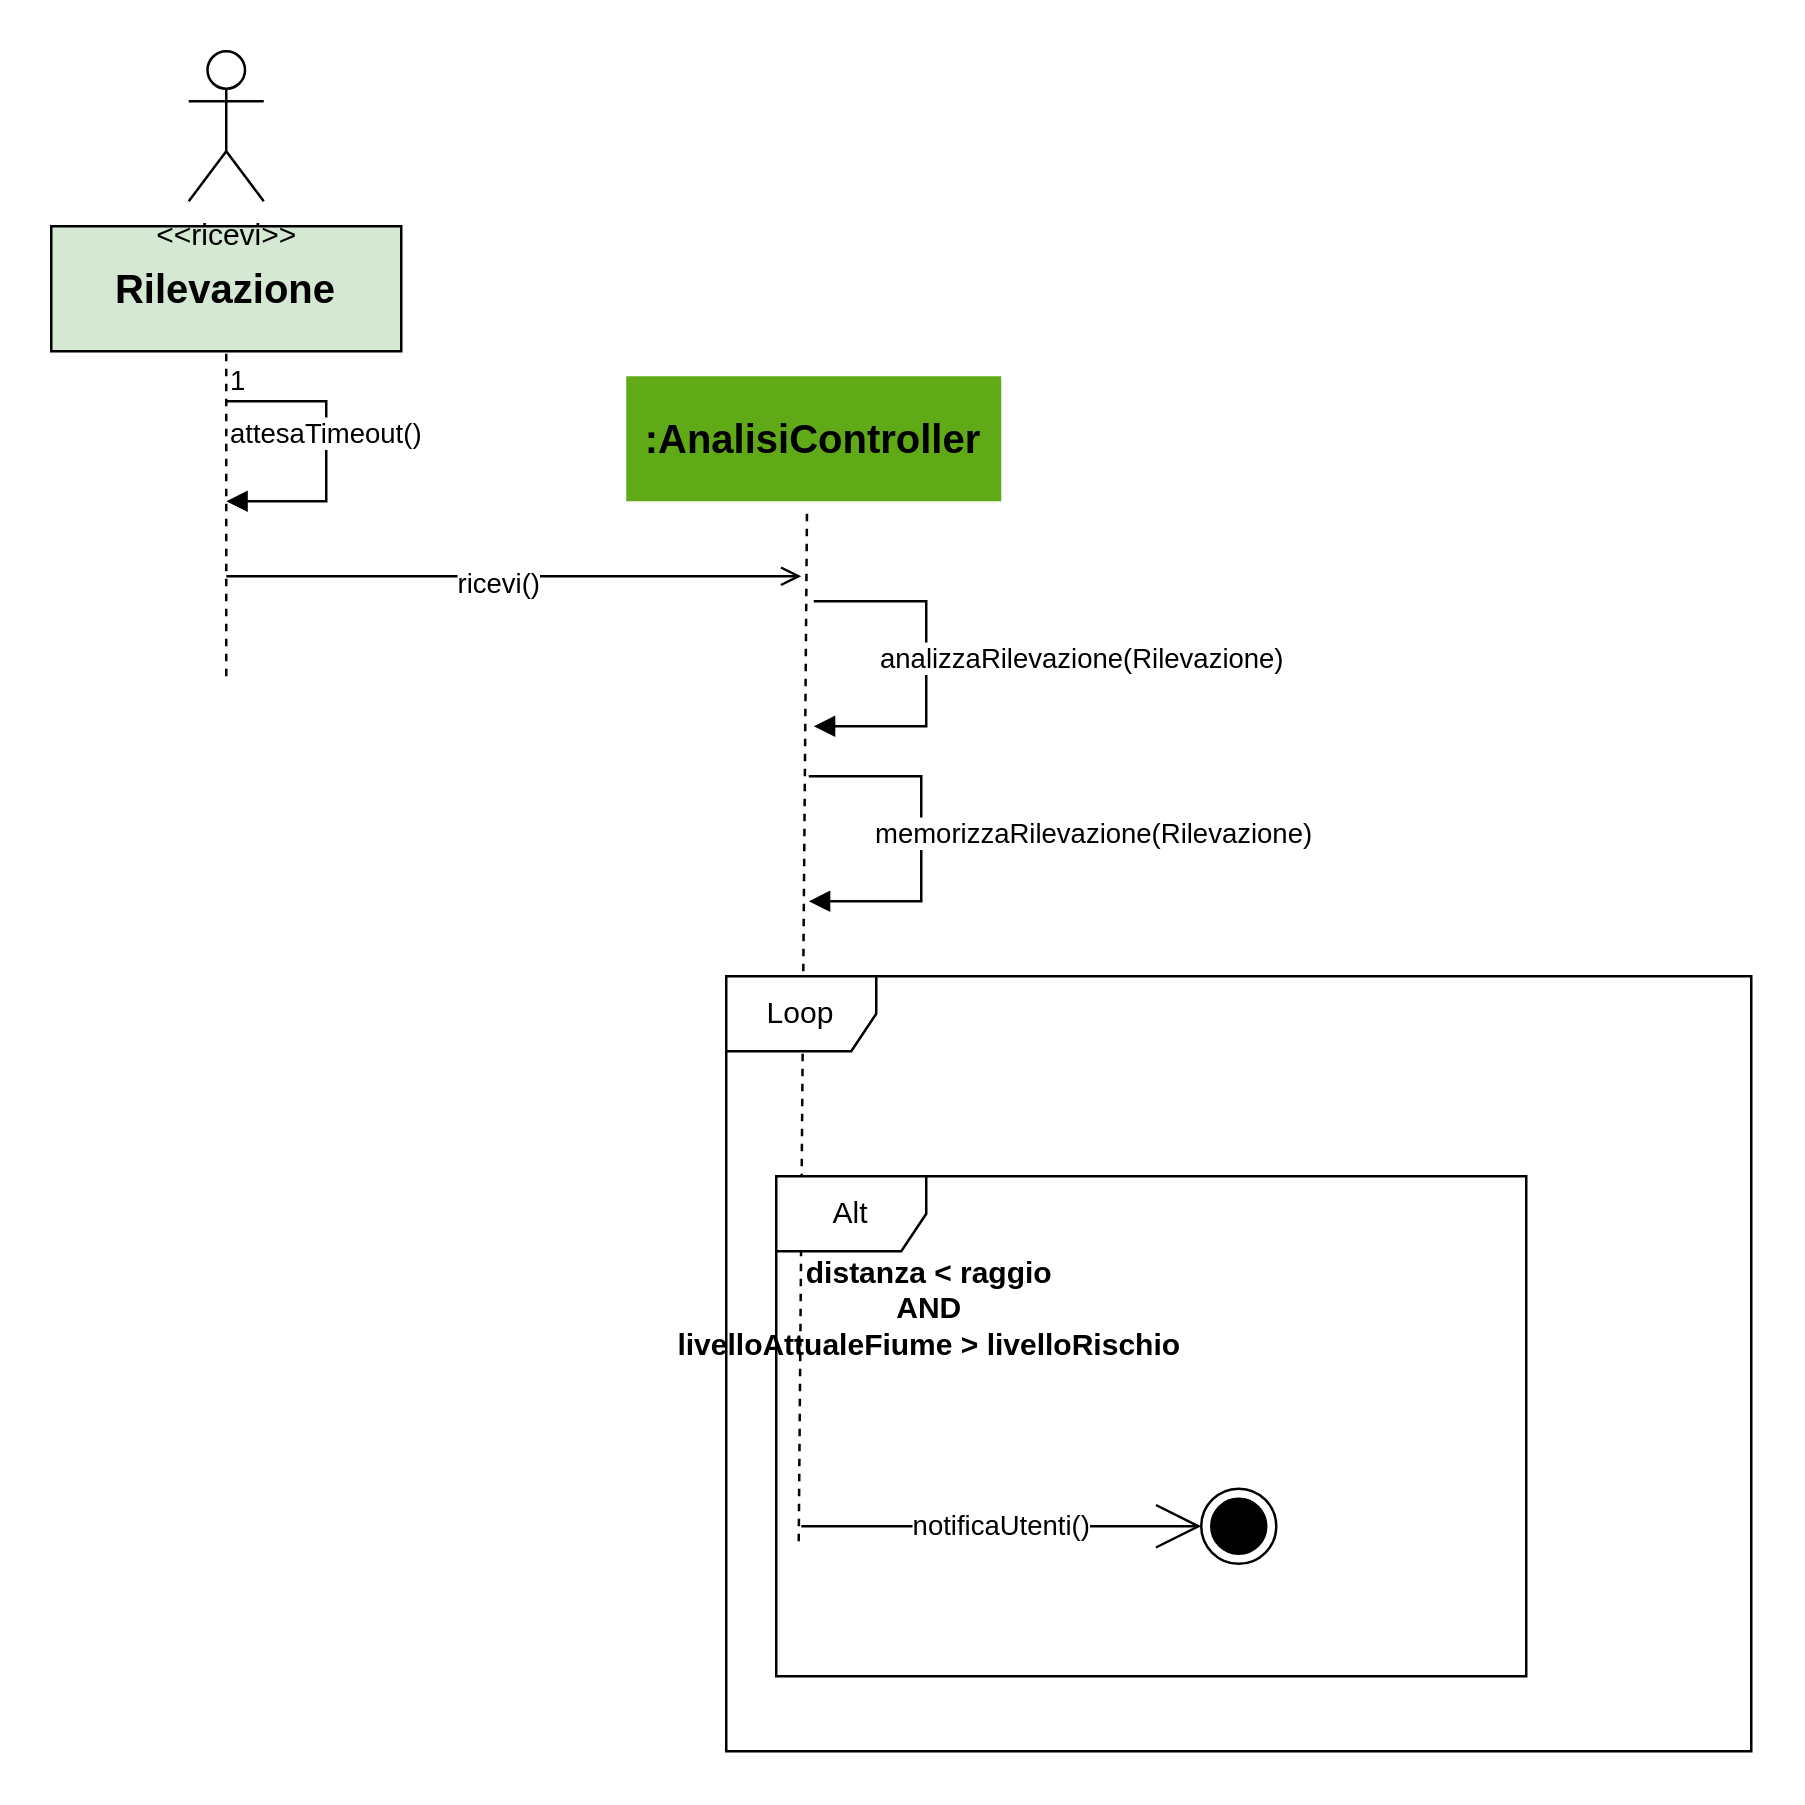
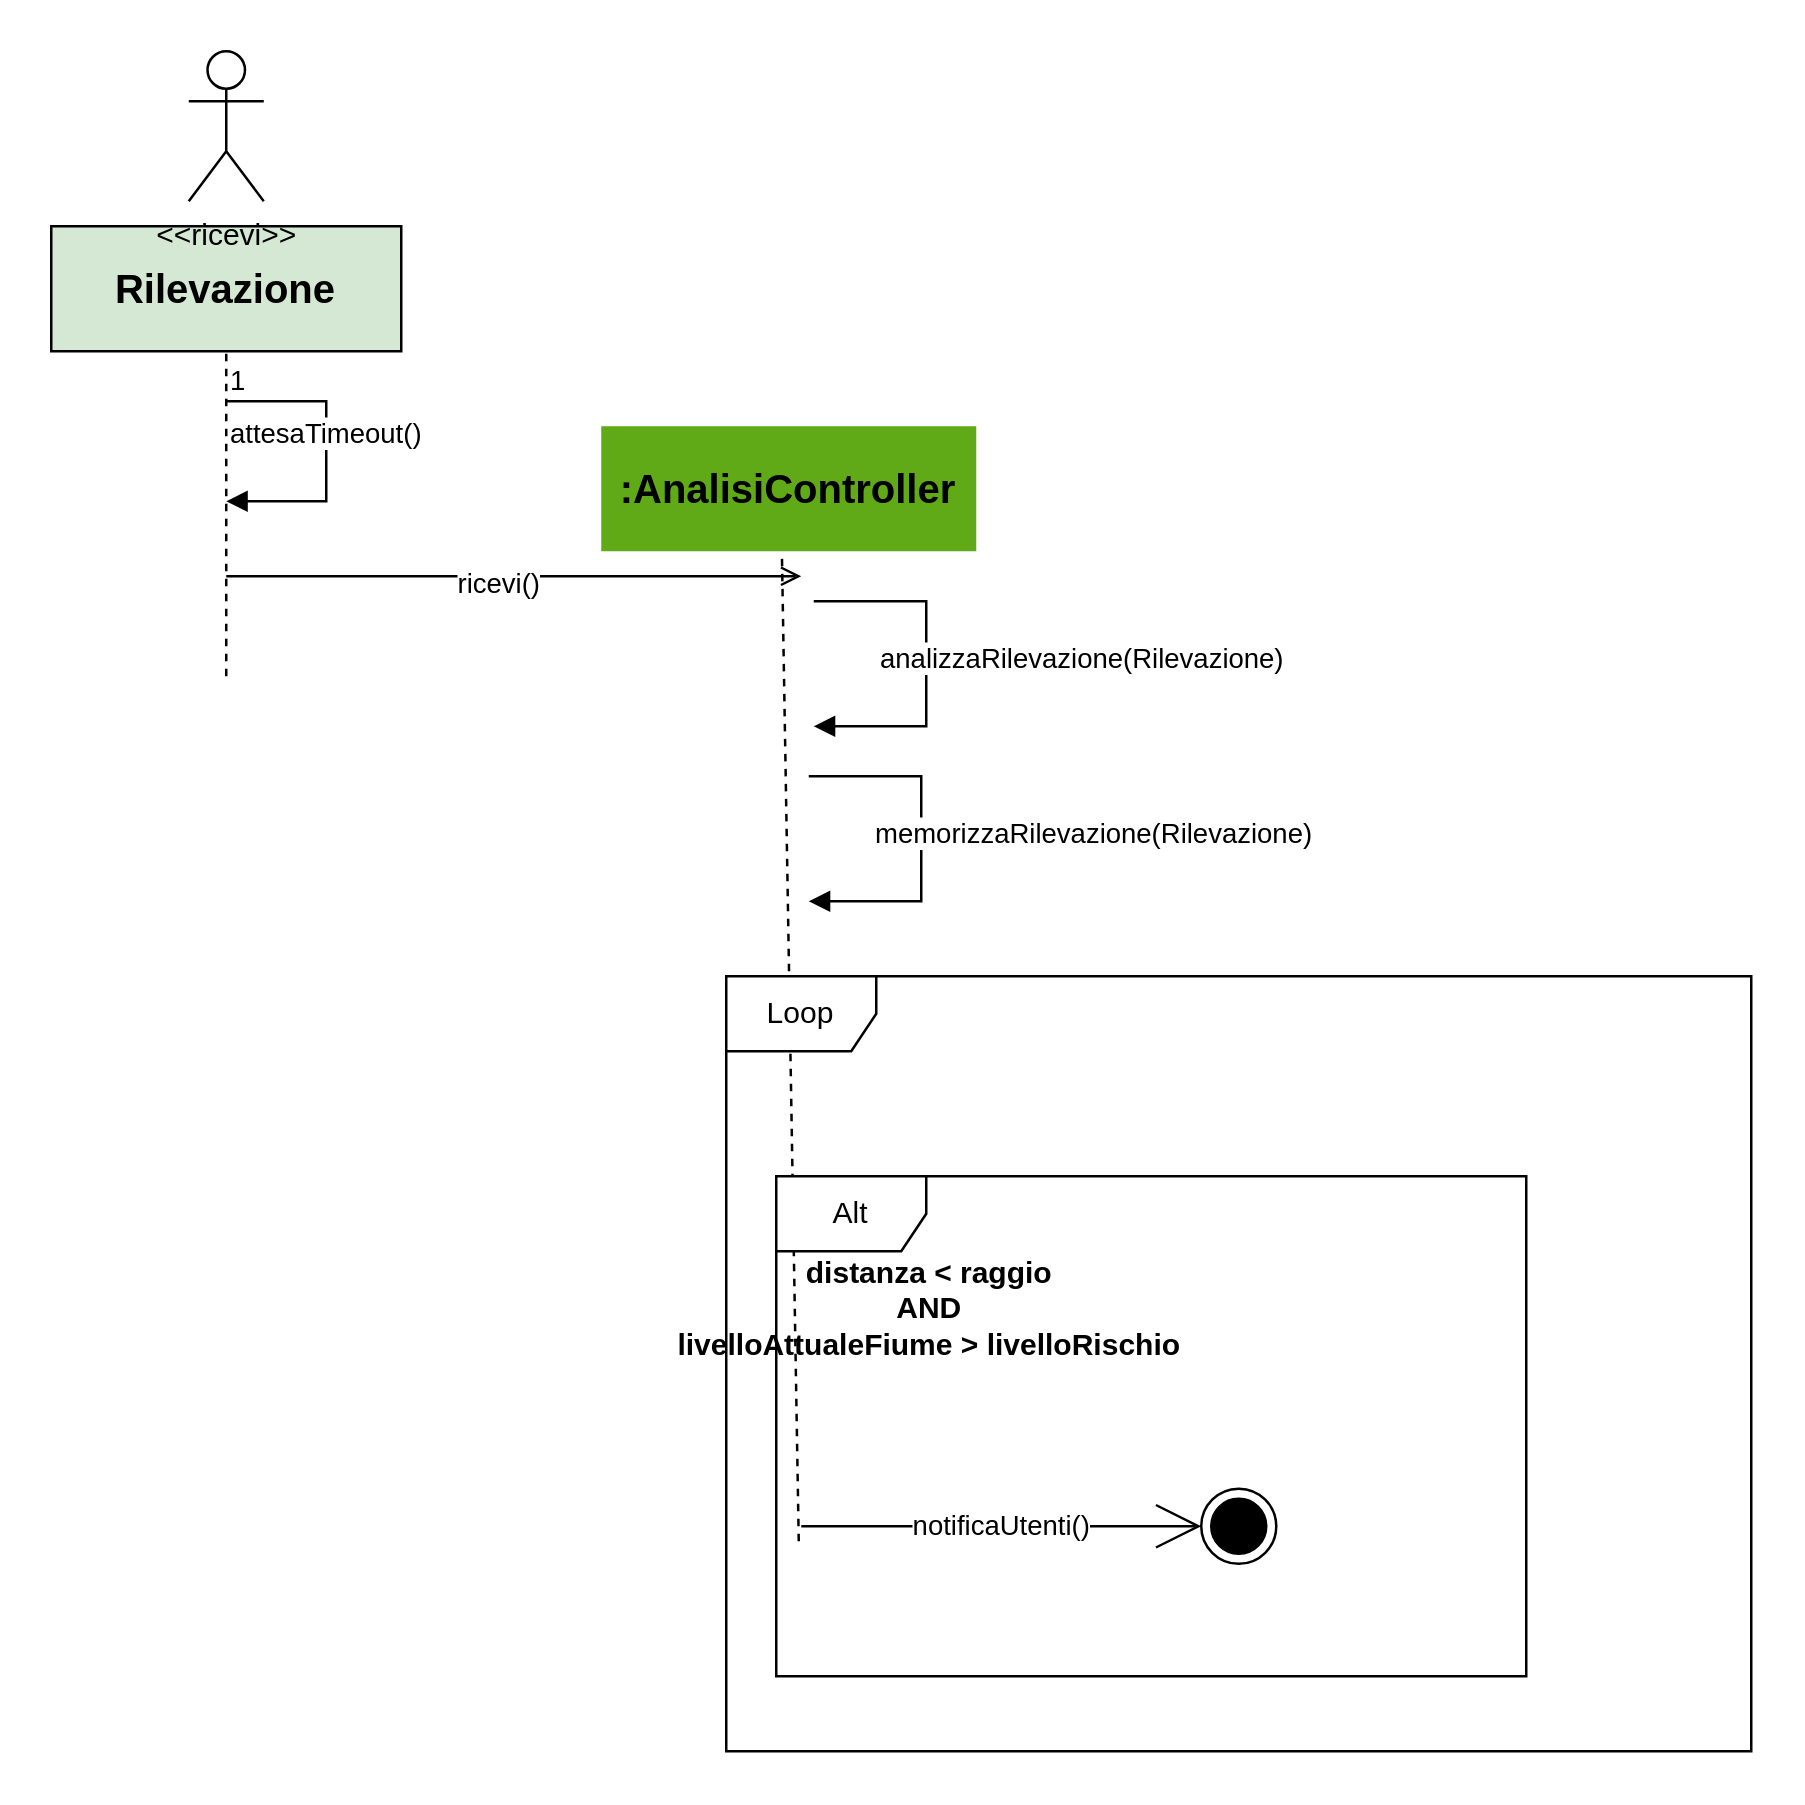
(814, 439) -> (789, 489)
